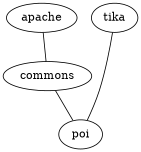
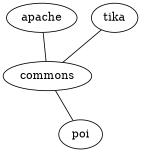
(103, 77) -> (82, 46)
